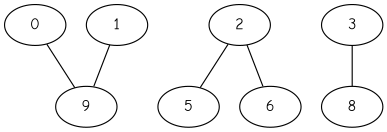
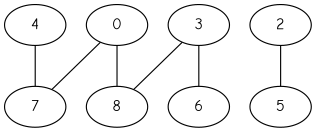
(117, 25) -> (35, 25)
none -> (117, 66)
(255, 66) -> (199, 66)
(86, 107) -> (35, 107)
